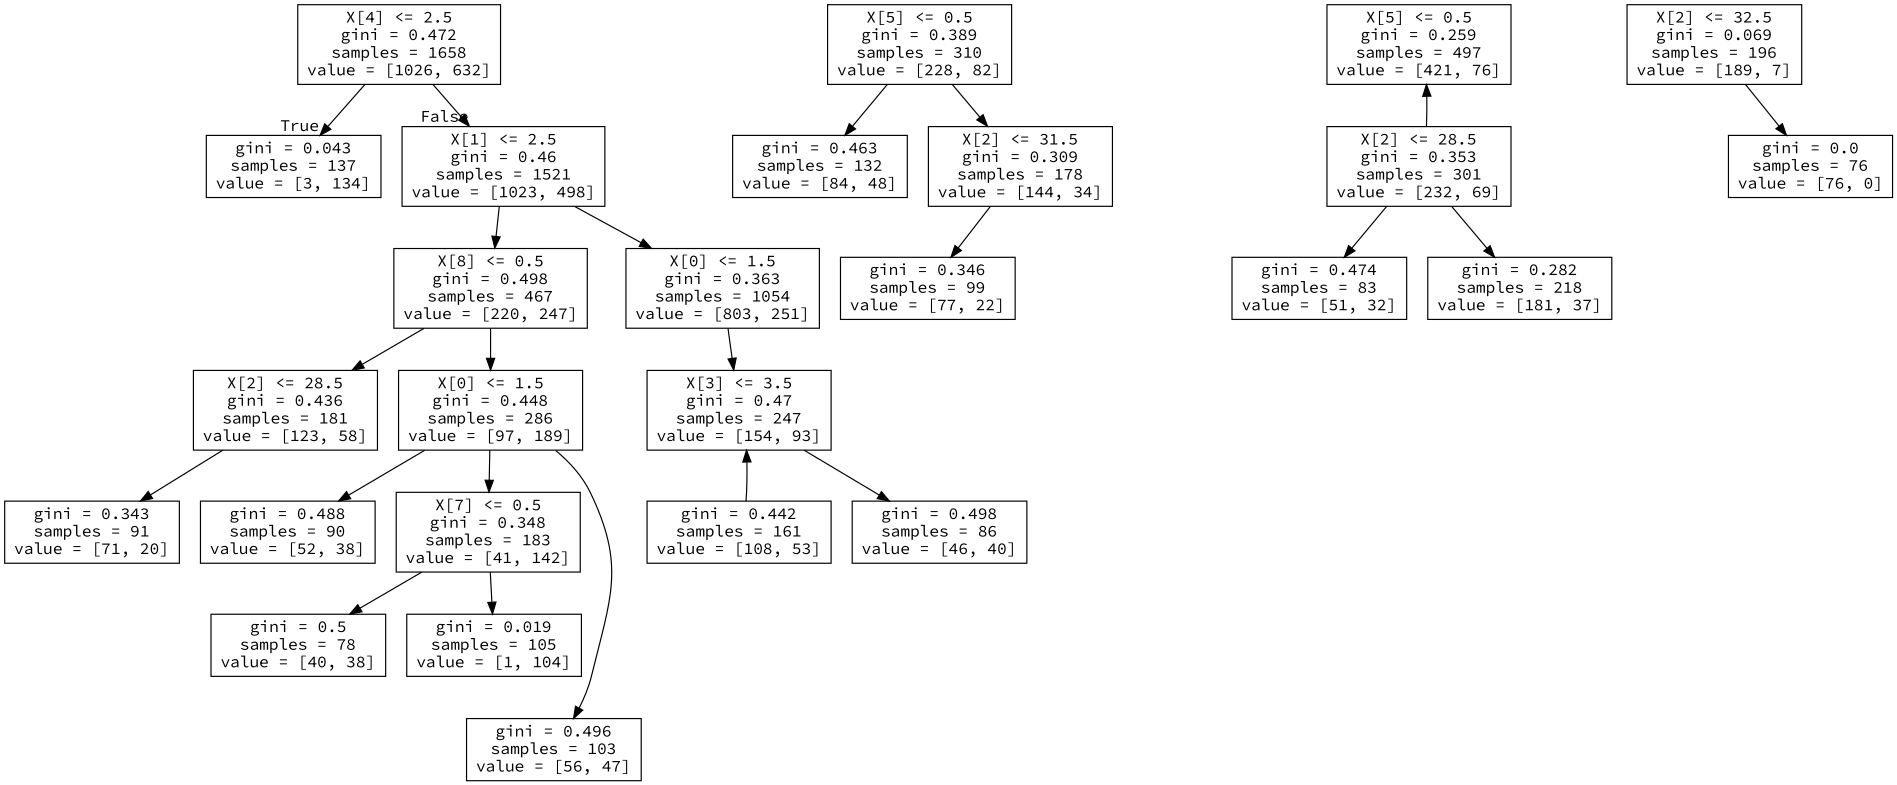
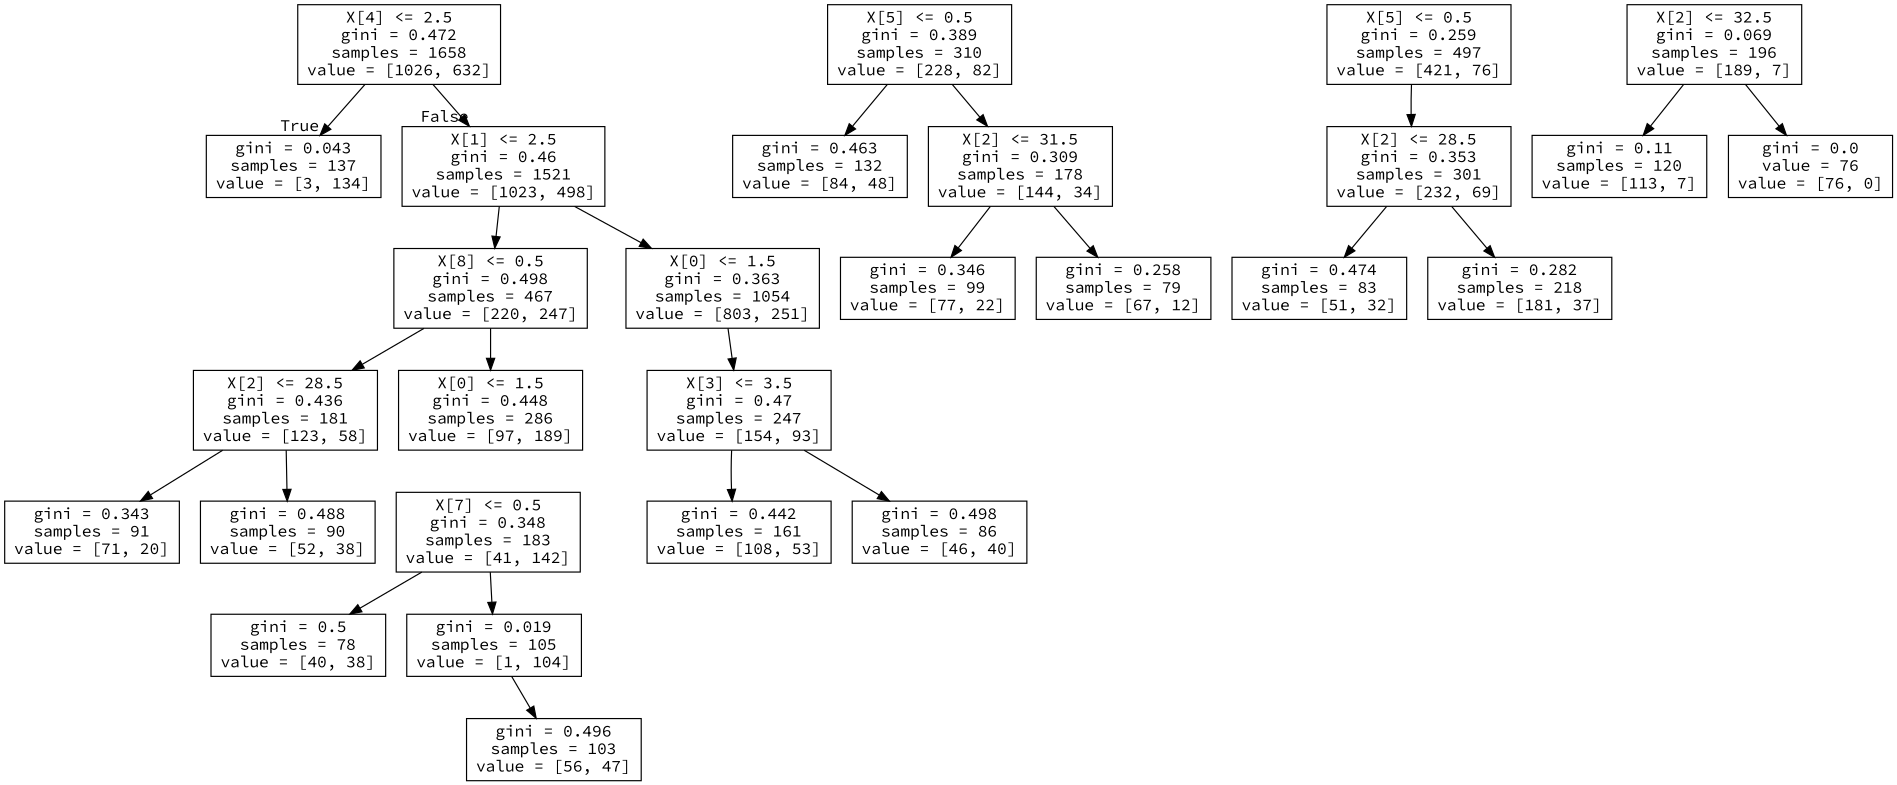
(1427, 111) -> (1411, 99)
none -> (1619, 166)
(1810, 166) -> (1810, 166)
none -> (1124, 288)
(490, 465) -> none
(387, 473) -> (287, 470)
(747, 482) -> (731, 470)
(611, 573) -> (521, 692)
